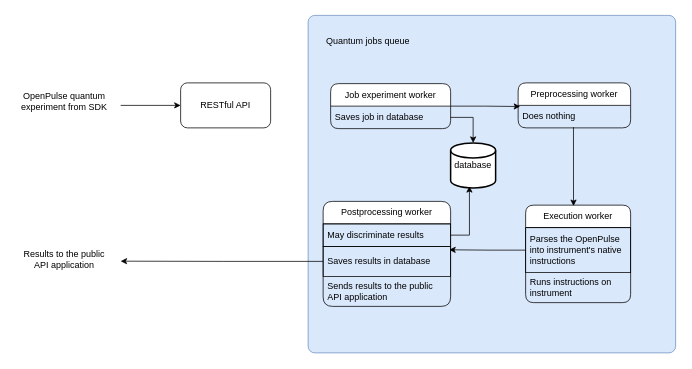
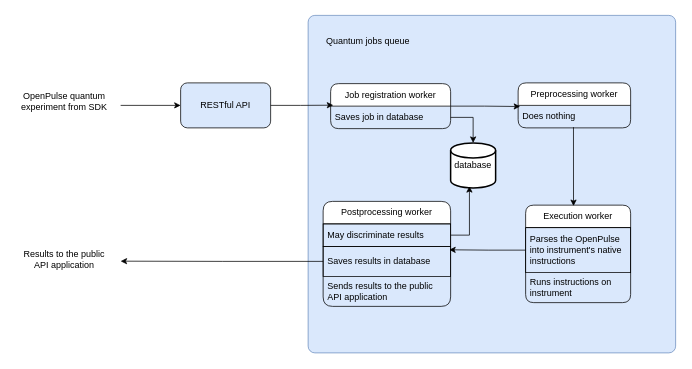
(390, 95) -> (390, 95)
(225, 105) -> (225, 105)
none -> (298, 105)
